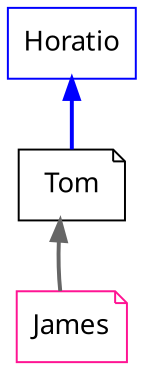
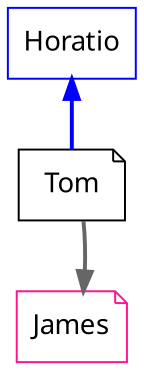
(59, 266) -> (85, 246)
